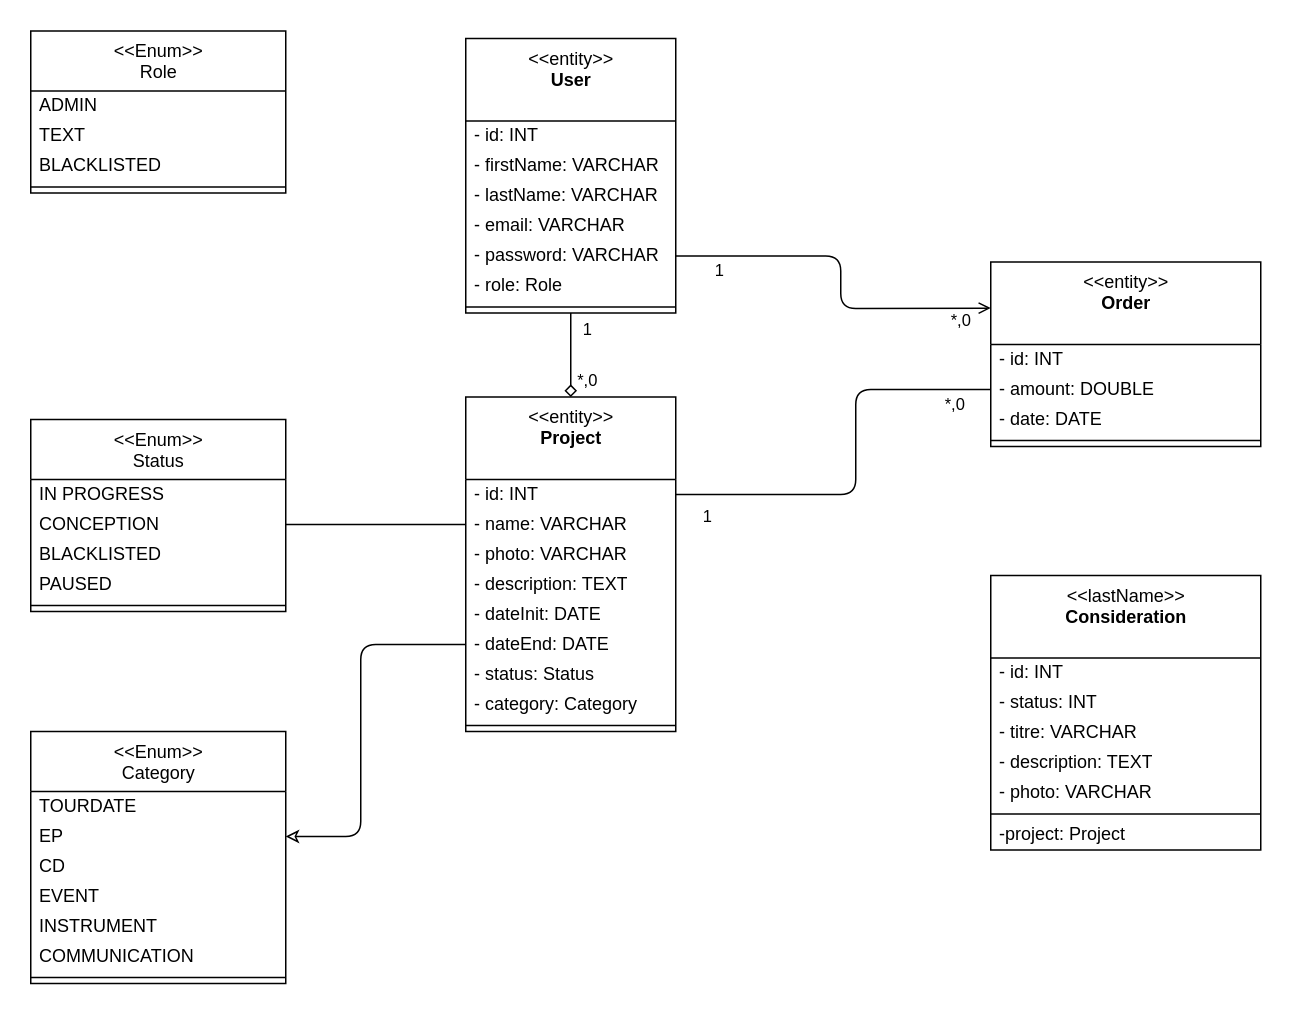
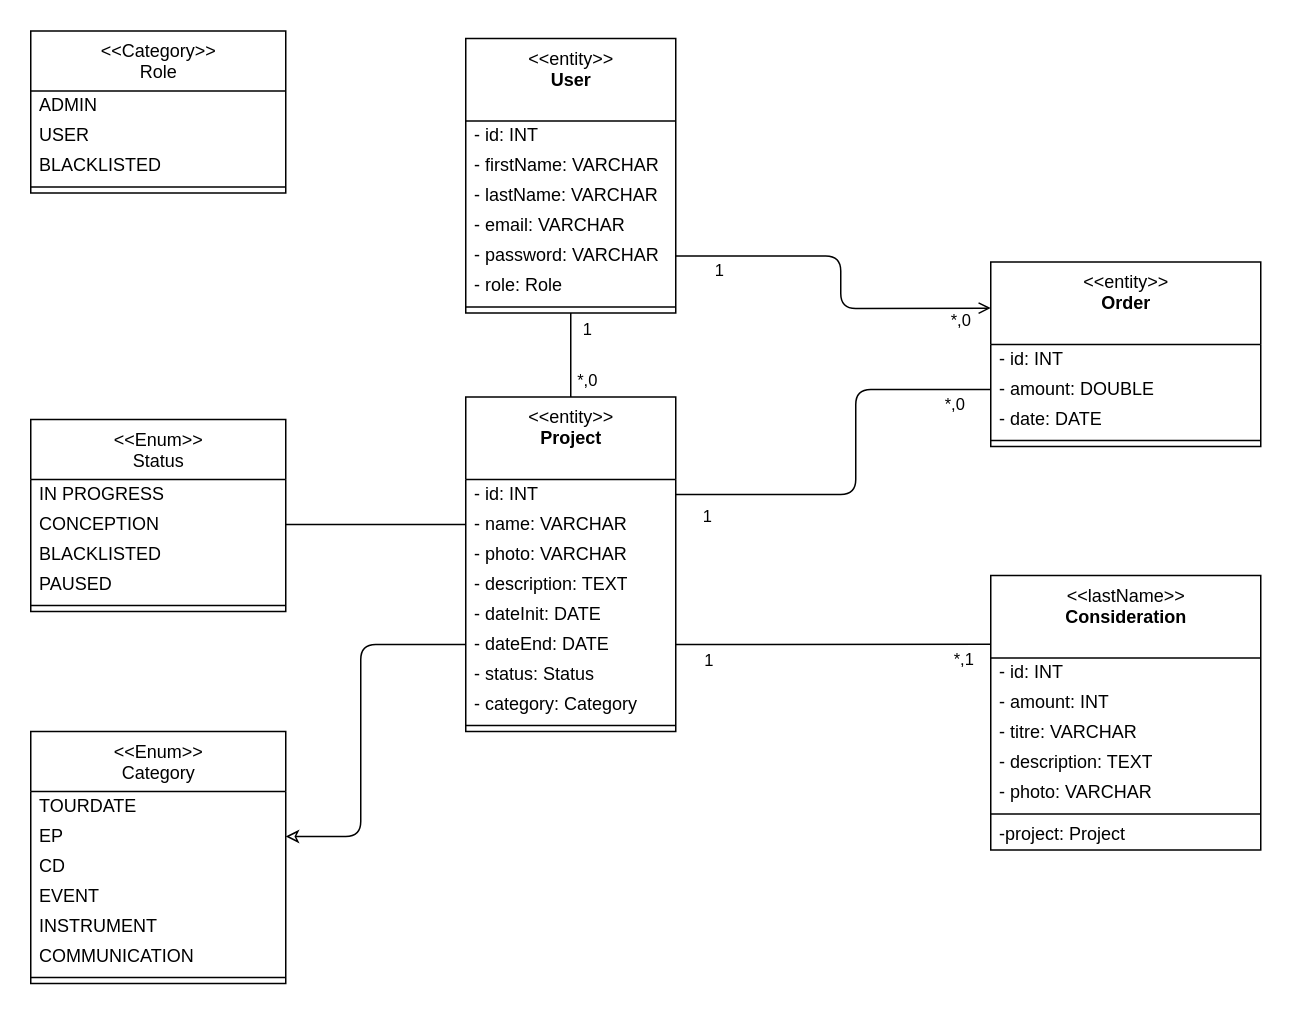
(159, 63) -> (159, 63)
(60, 136) -> (60, 136)
(571, 384) -> (571, 390)
none -> (834, 644)
(1058, 703) -> (1058, 703)
